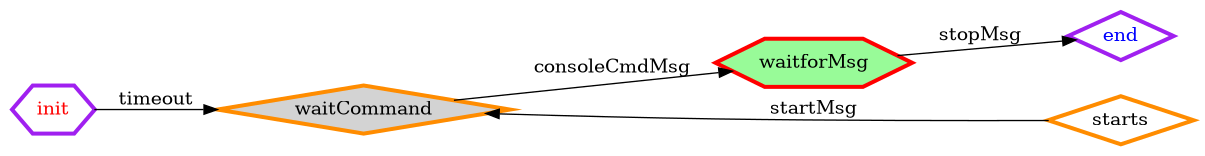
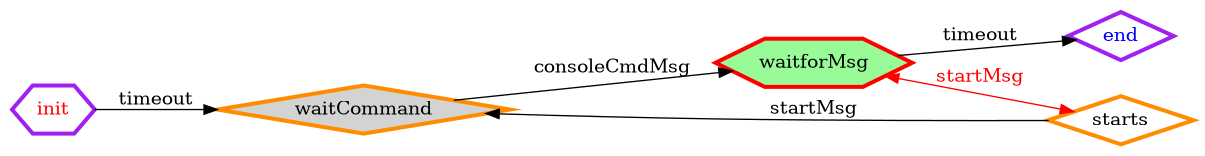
(980, 35) -> (980, 35)
none -> (979, 94)
